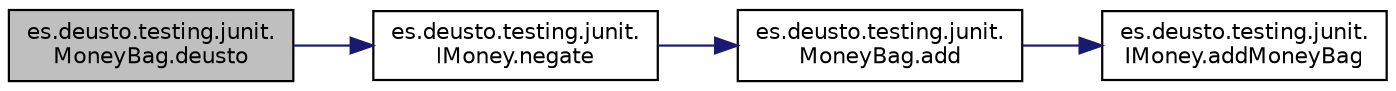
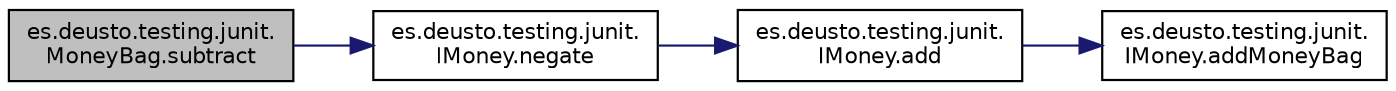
(151, 46) -> (151, 46)
(880, 46) -> (880, 46)
